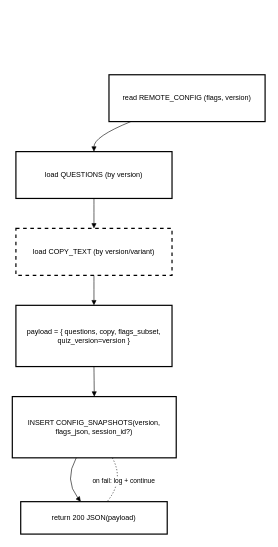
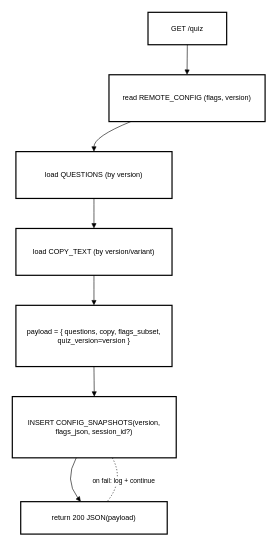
none -> (187, 29)
none -> (187, 45)
(94, 252) -> (94, 252)
